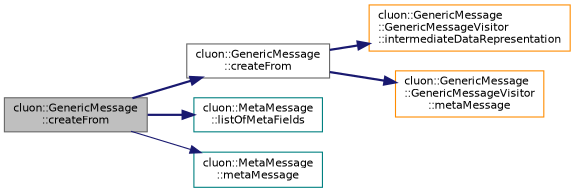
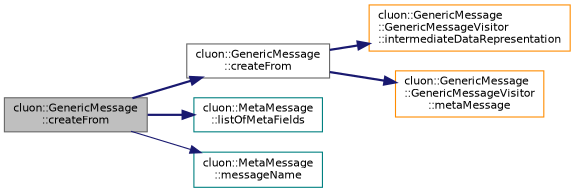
(258, 170) -> (258, 170)
